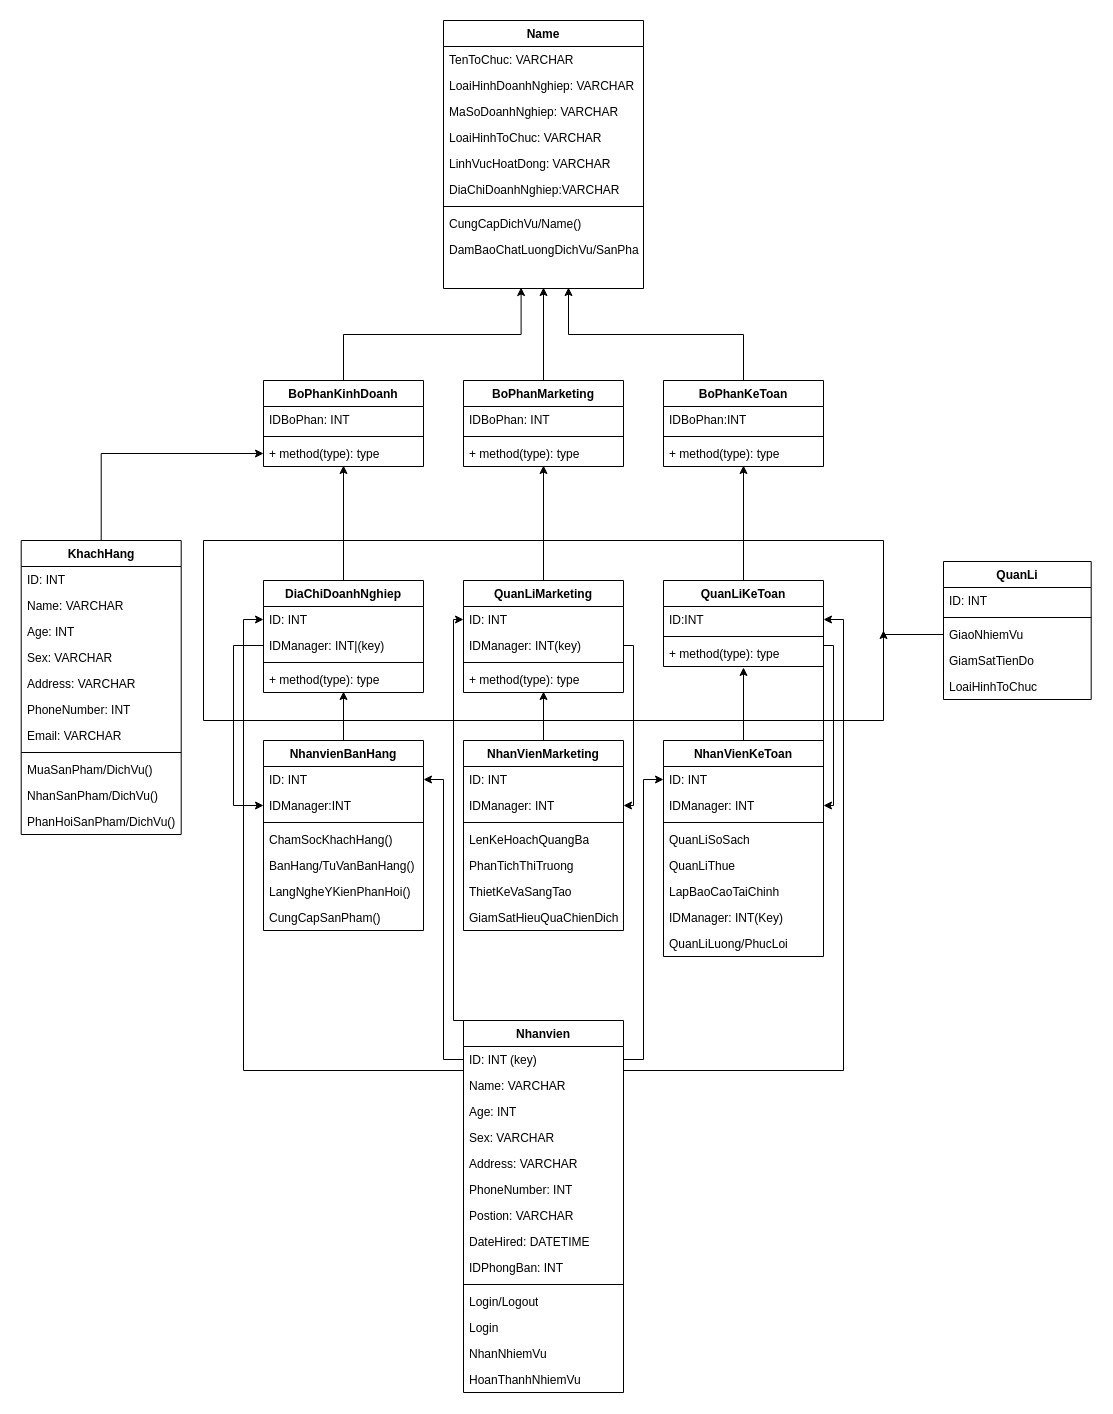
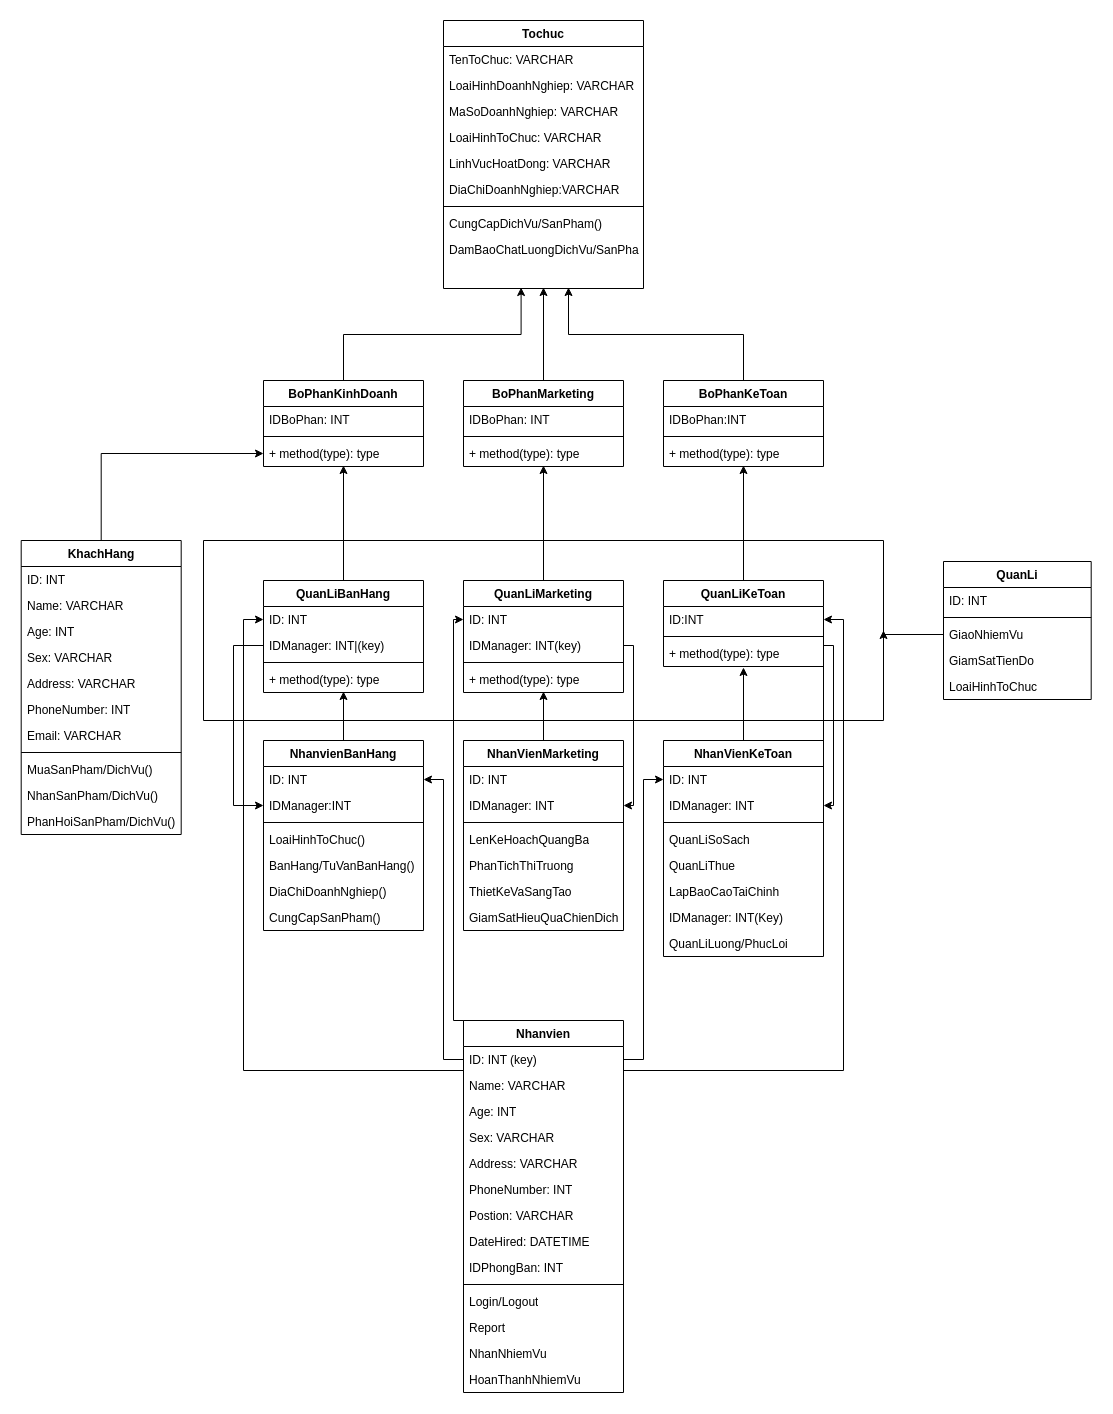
(544, 35) -> (544, 35)
(515, 225) -> (525, 225)
(344, 595) -> (344, 595)
(330, 841) -> (320, 841)
(340, 893) -> (329, 893)
(485, 1329) -> (490, 1329)
